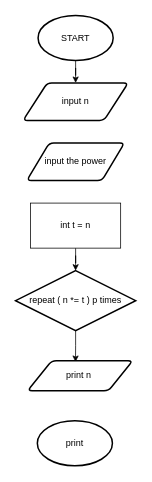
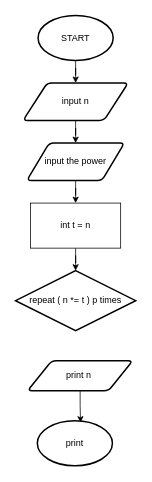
none -> (75, 134)
none -> (75, 194)
(75, 343) -> none
none -> (80, 411)
